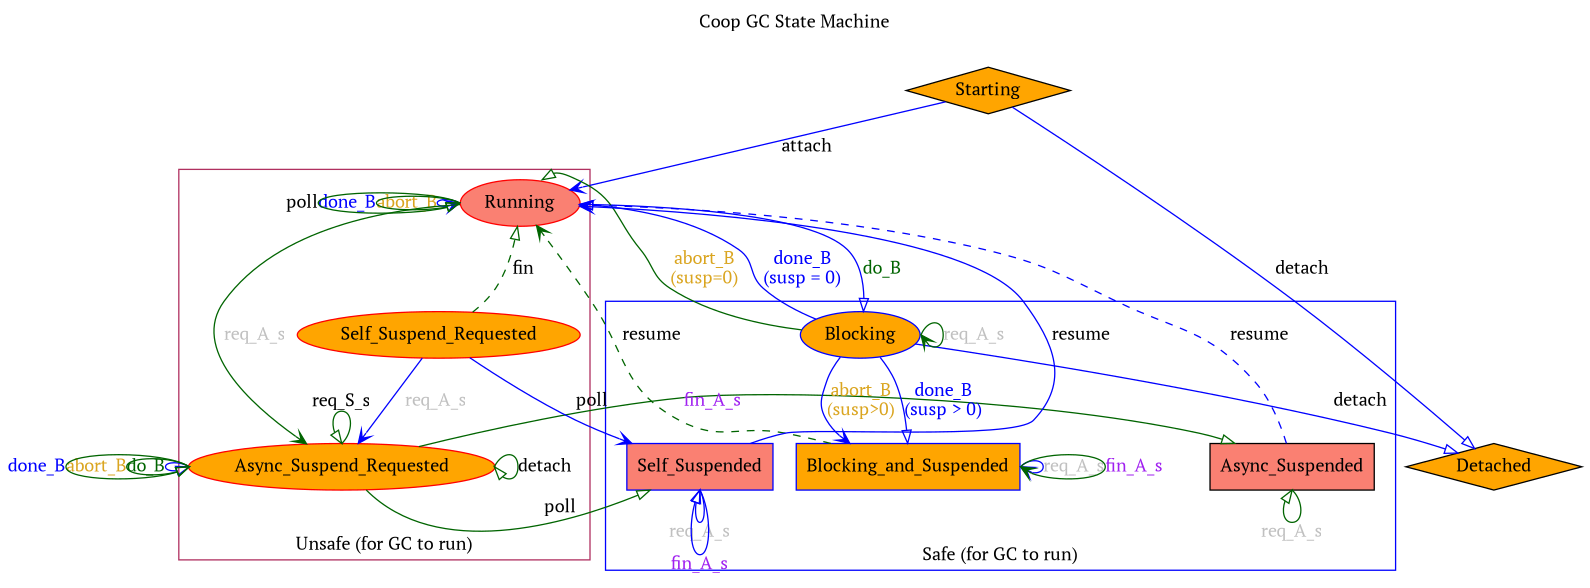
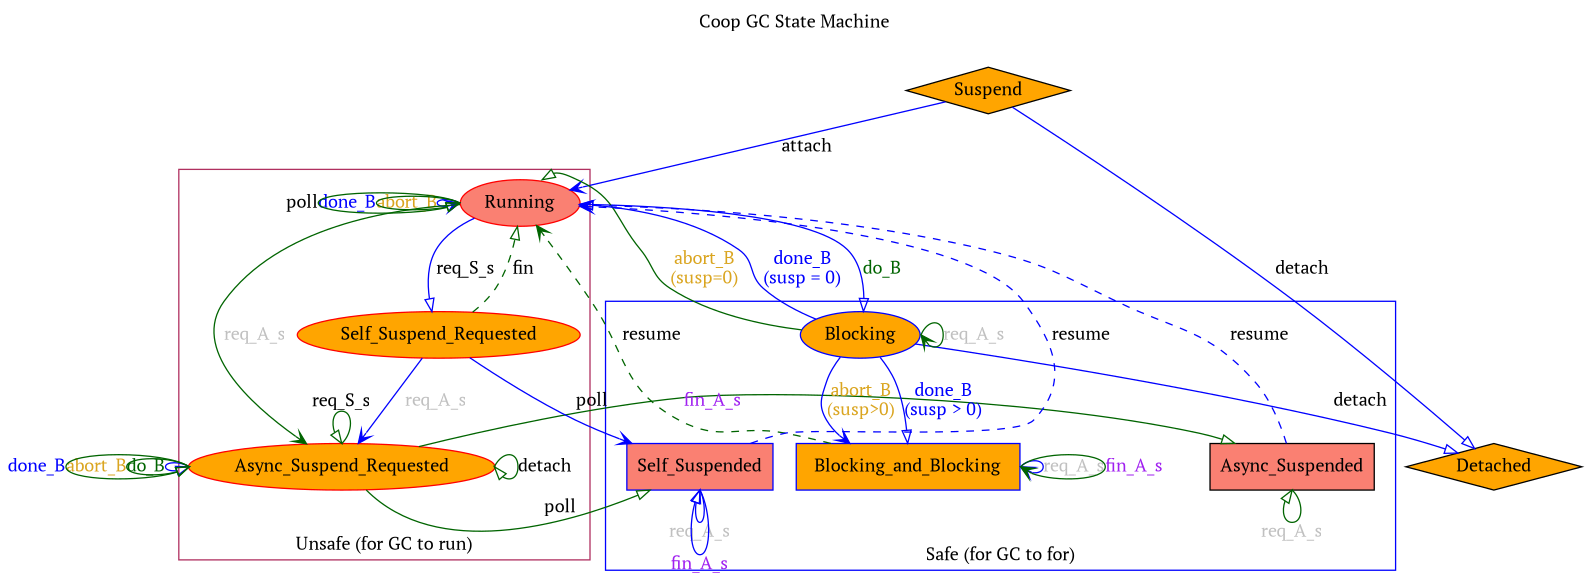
(988, 91) -> (988, 91)
none -> (436, 250)
(1012, 292) -> (1012, 292)
(908, 467) -> (908, 467)
(1001, 555) -> (1001, 555)
